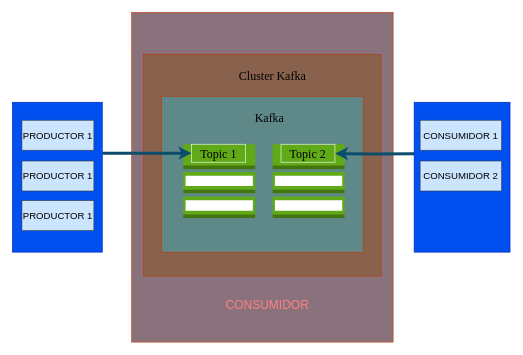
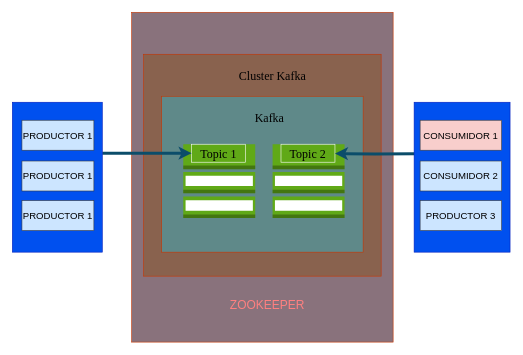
(461, 135) -> (461, 135)
none -> (461, 216)
(268, 305) -> (268, 305)
